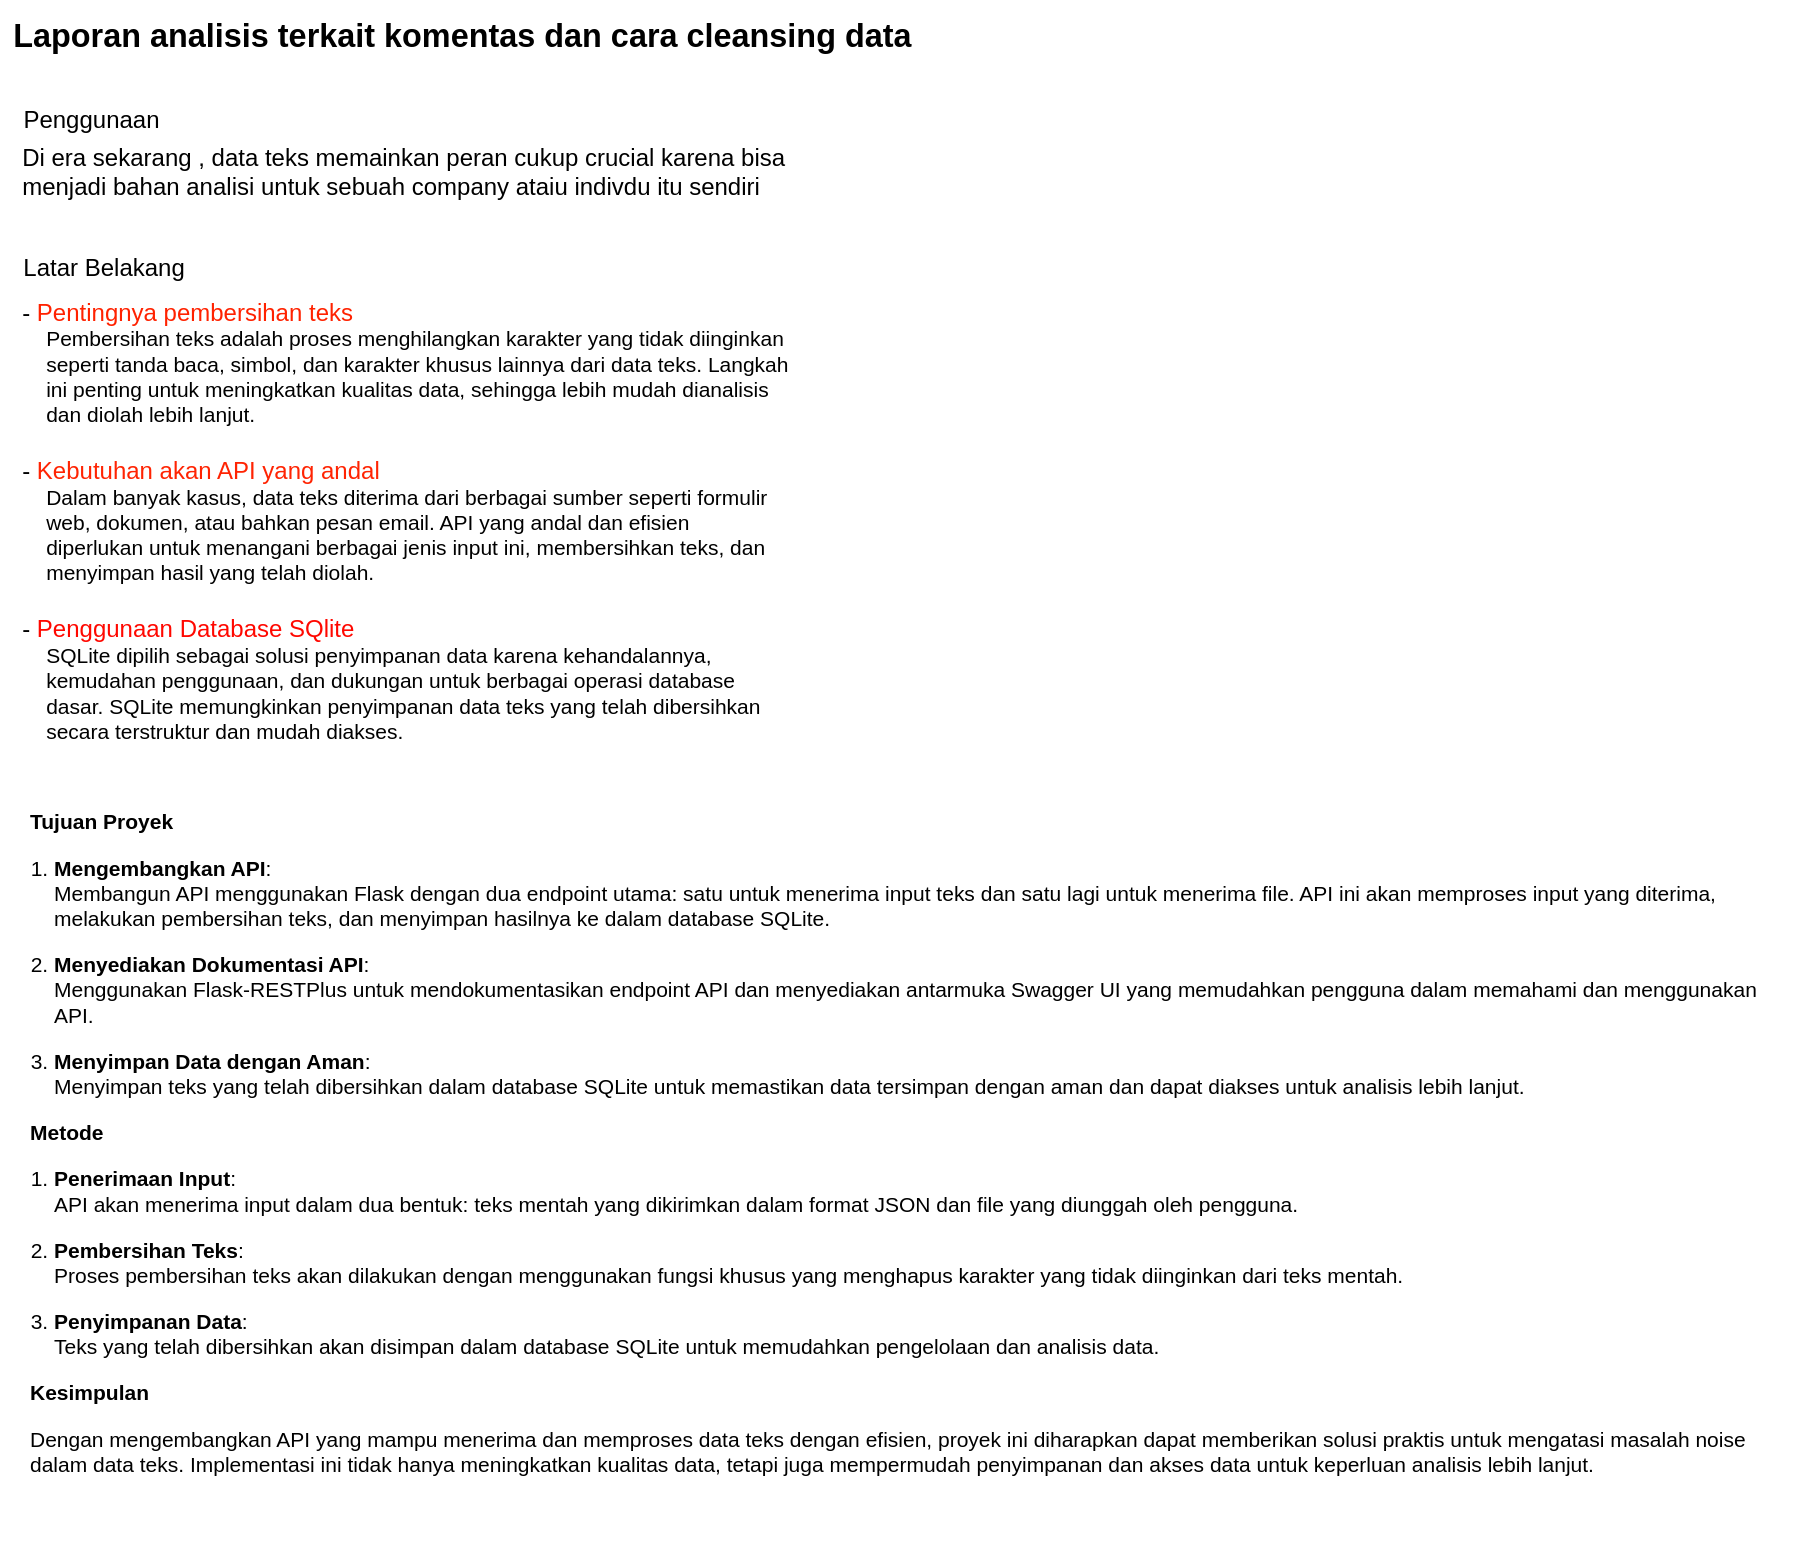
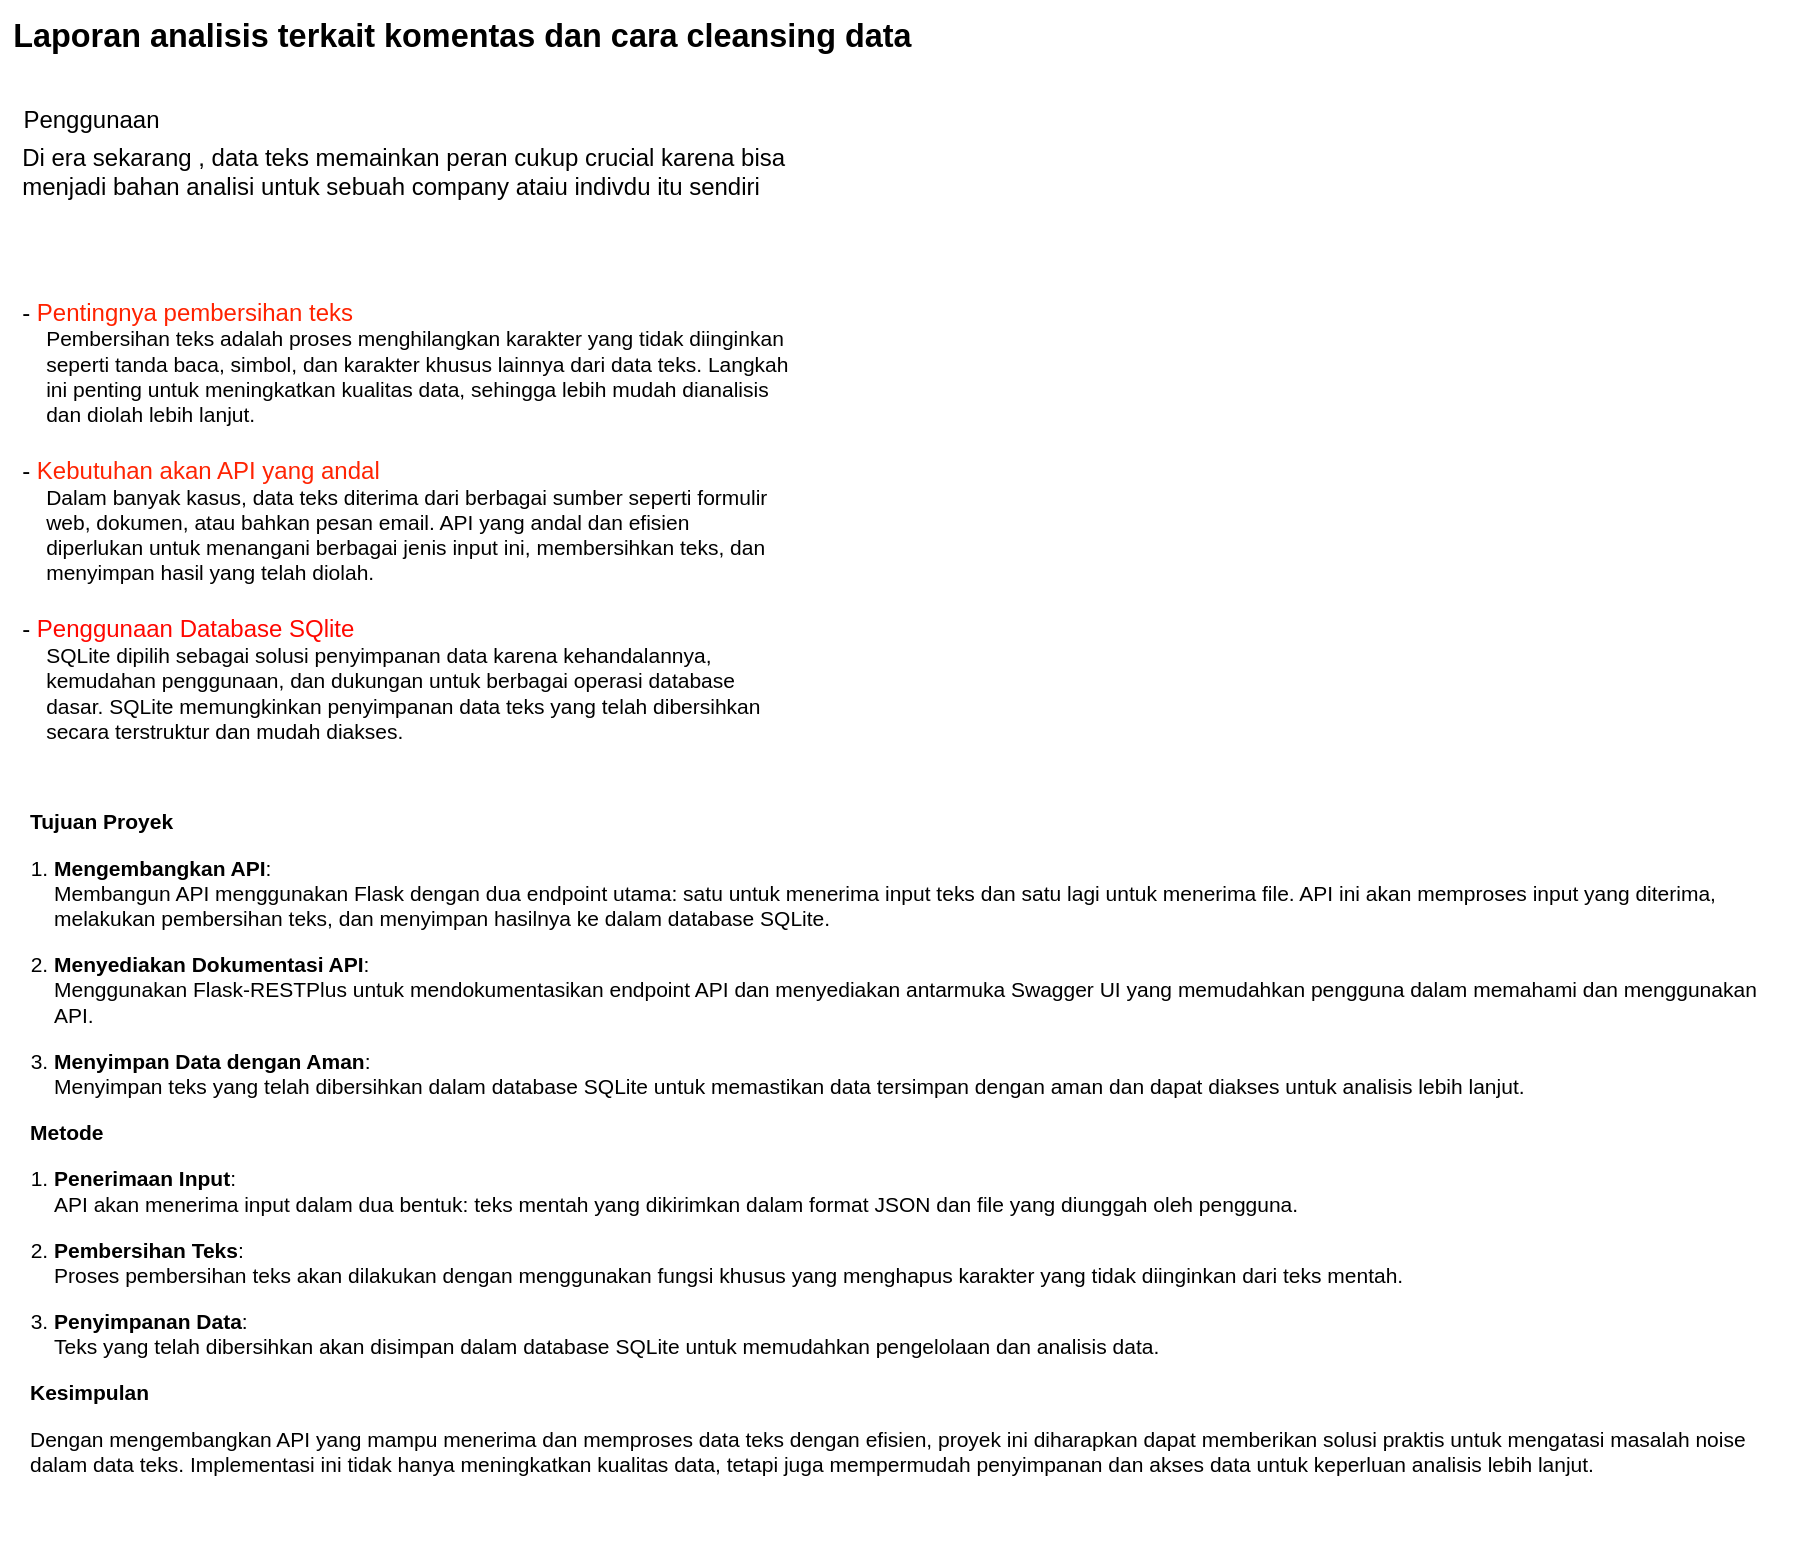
(104, 267) -> none
